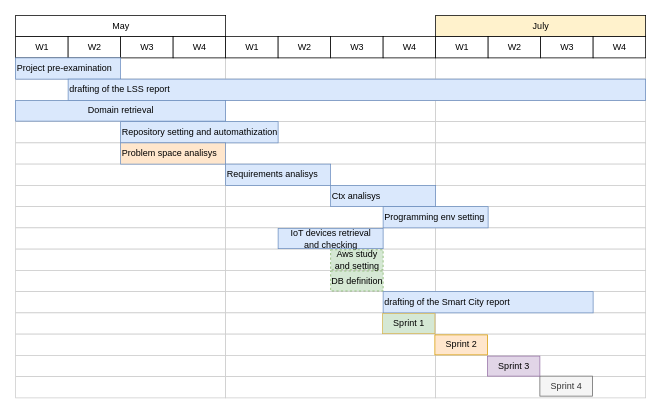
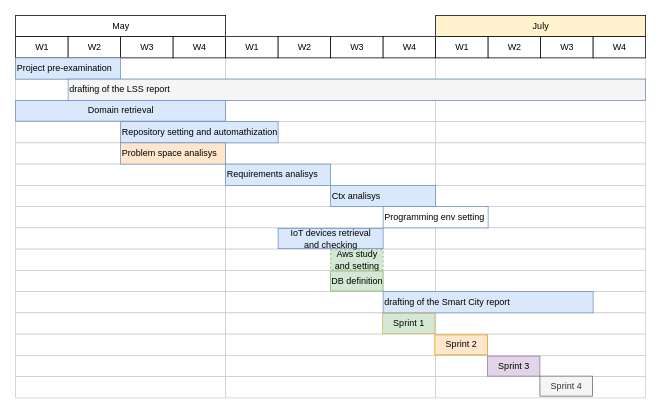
(357, 90) -> (357, 90)
(435, 217) -> (435, 217)
(357, 281) -> (357, 281)
